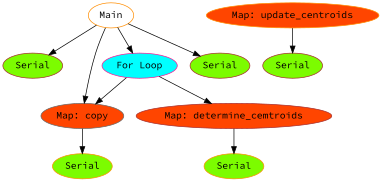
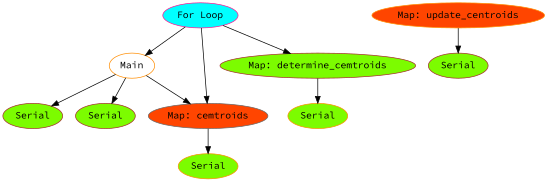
(123, 37) -> (168, 39)
(82, 116) -> (208, 116)
(234, 116) -> (318, 66)
